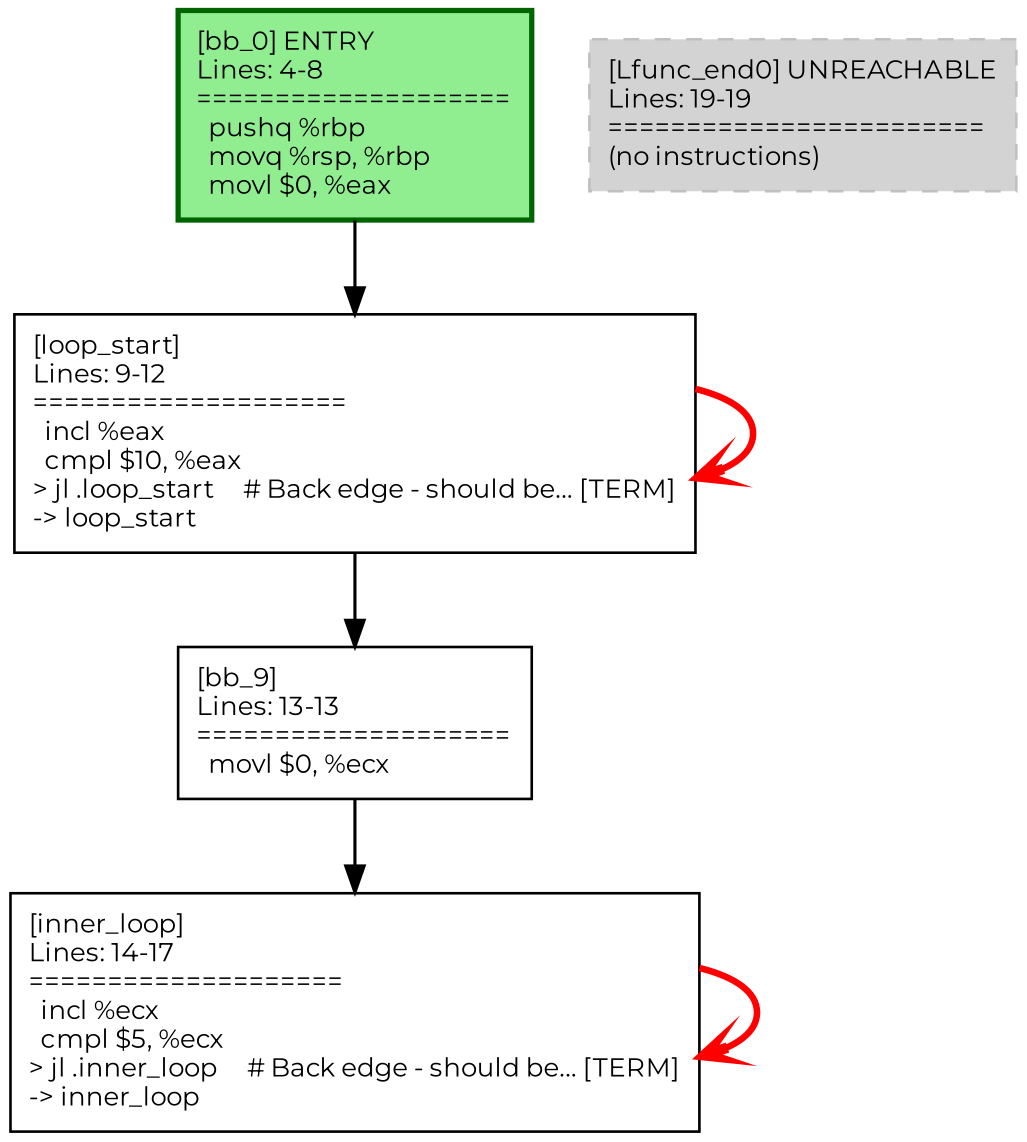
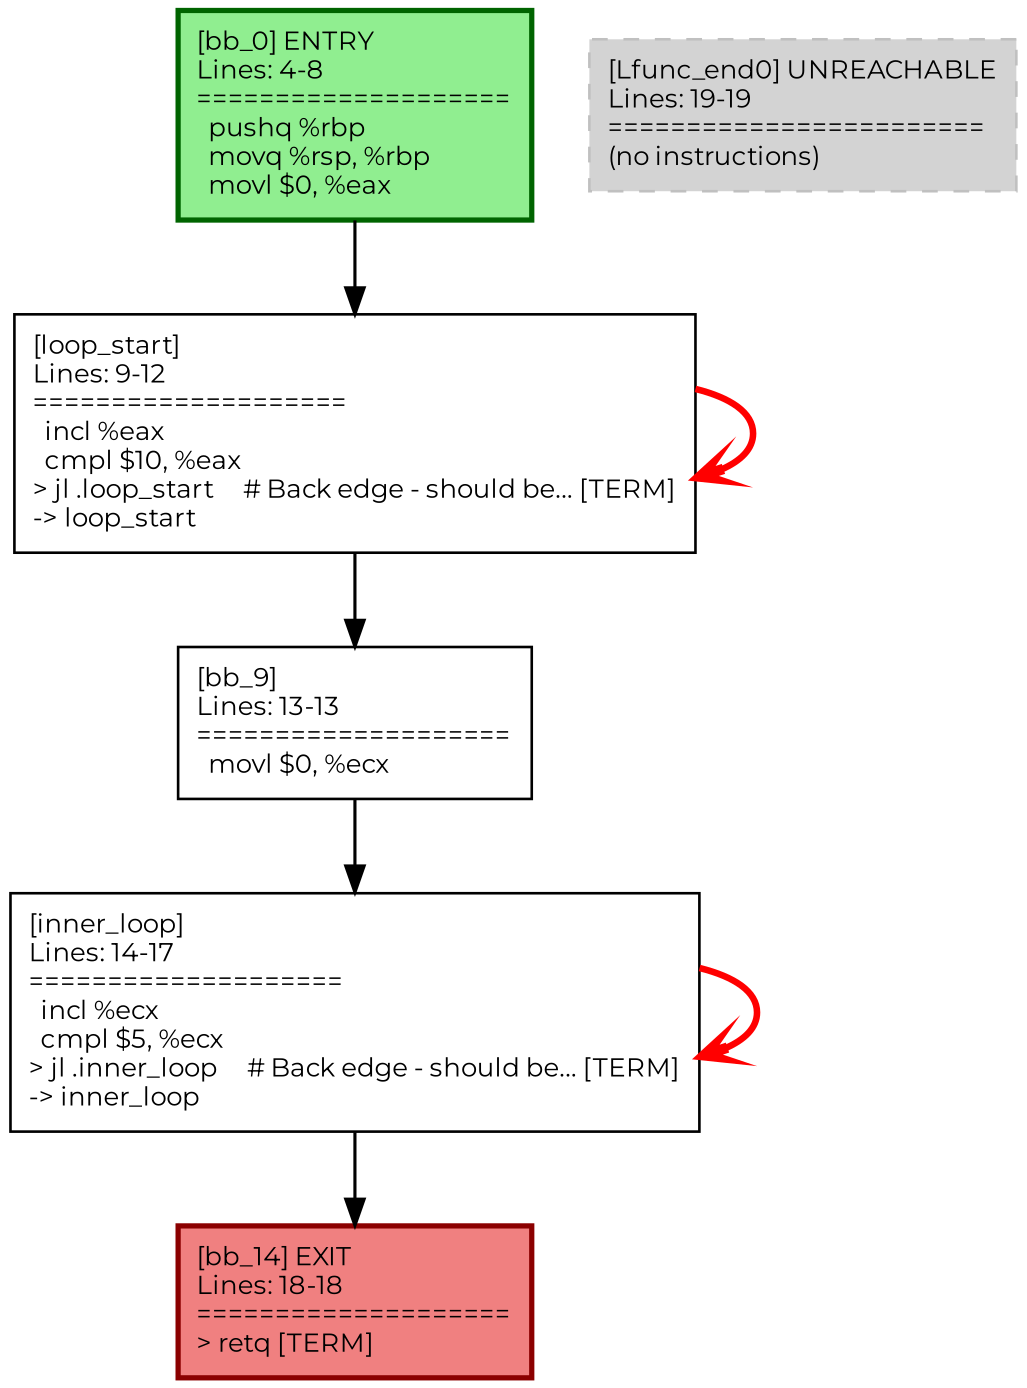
none -> (355, 1302)
